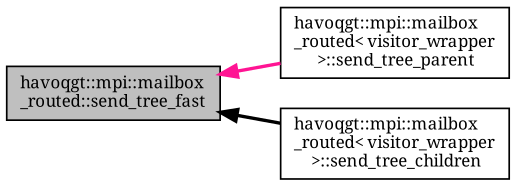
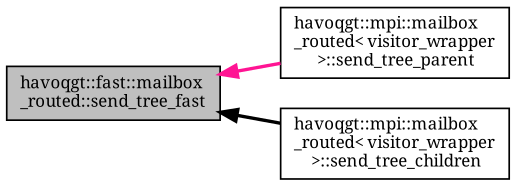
(113, 93) -> (113, 93)
